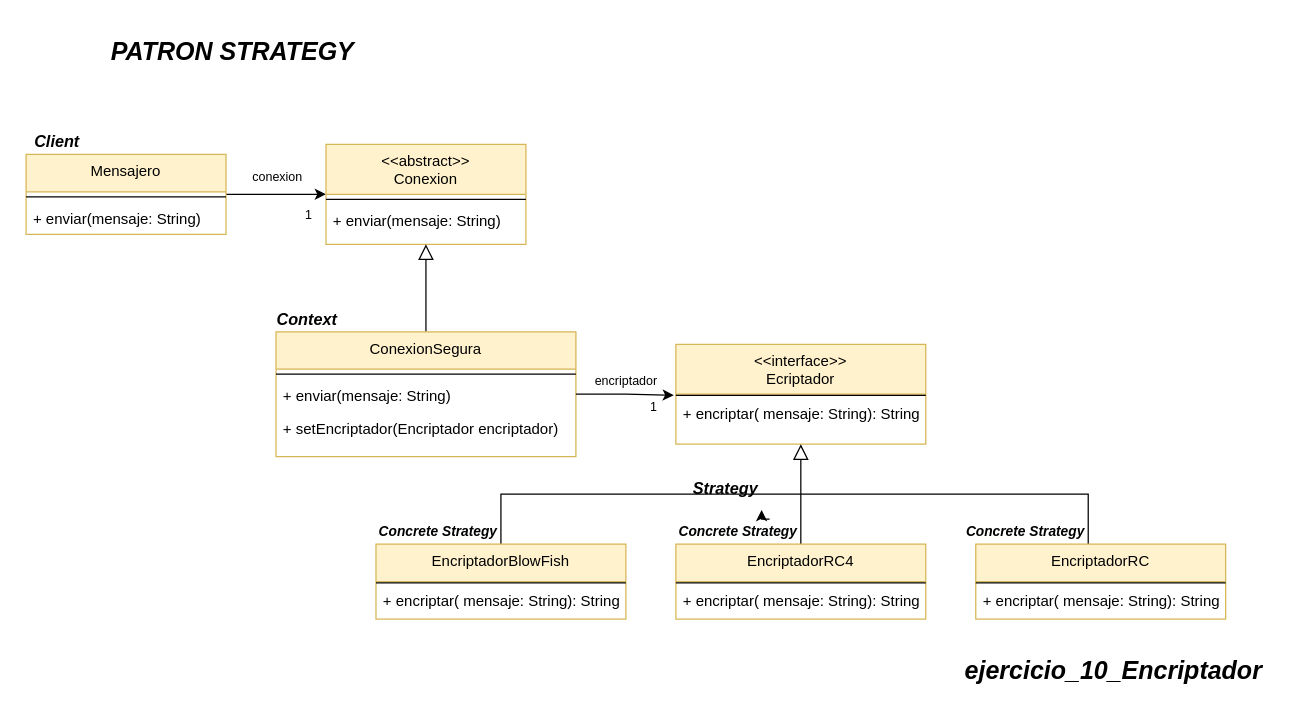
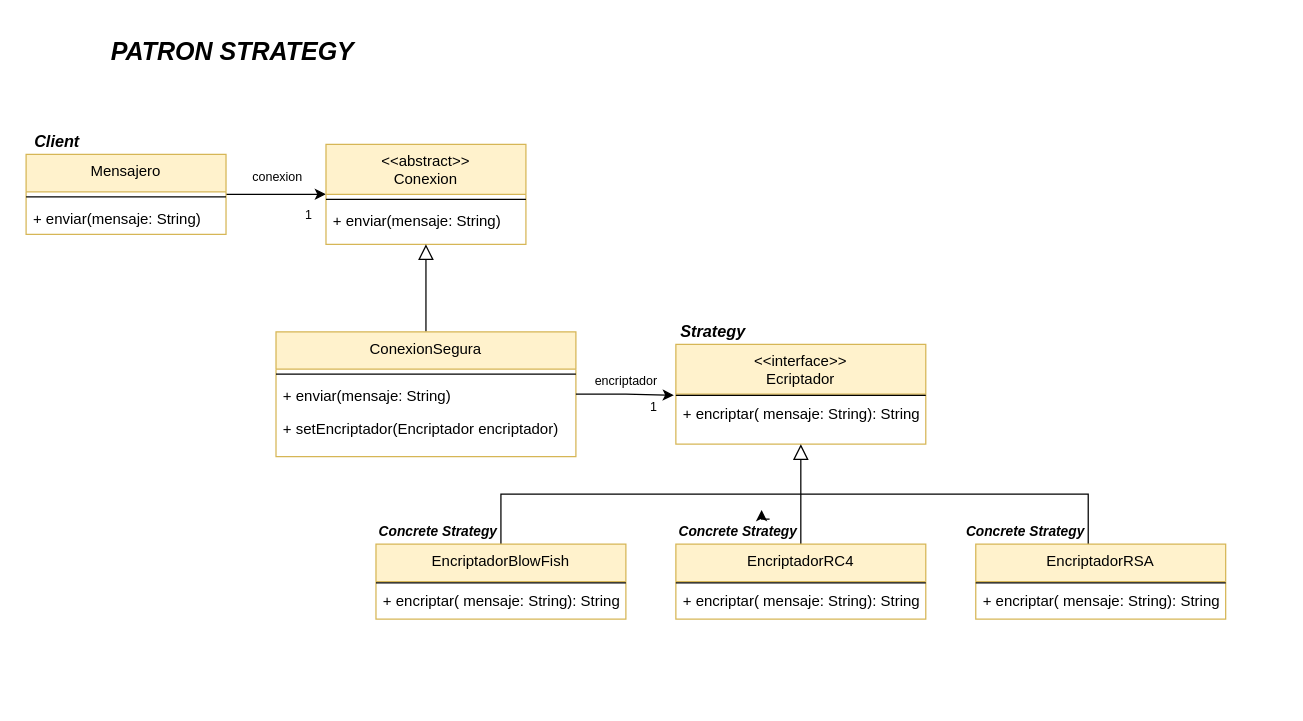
(307, 319) -> none
(726, 488) -> (713, 332)
(1100, 561) -> (1100, 561)
(1113, 669) -> none
